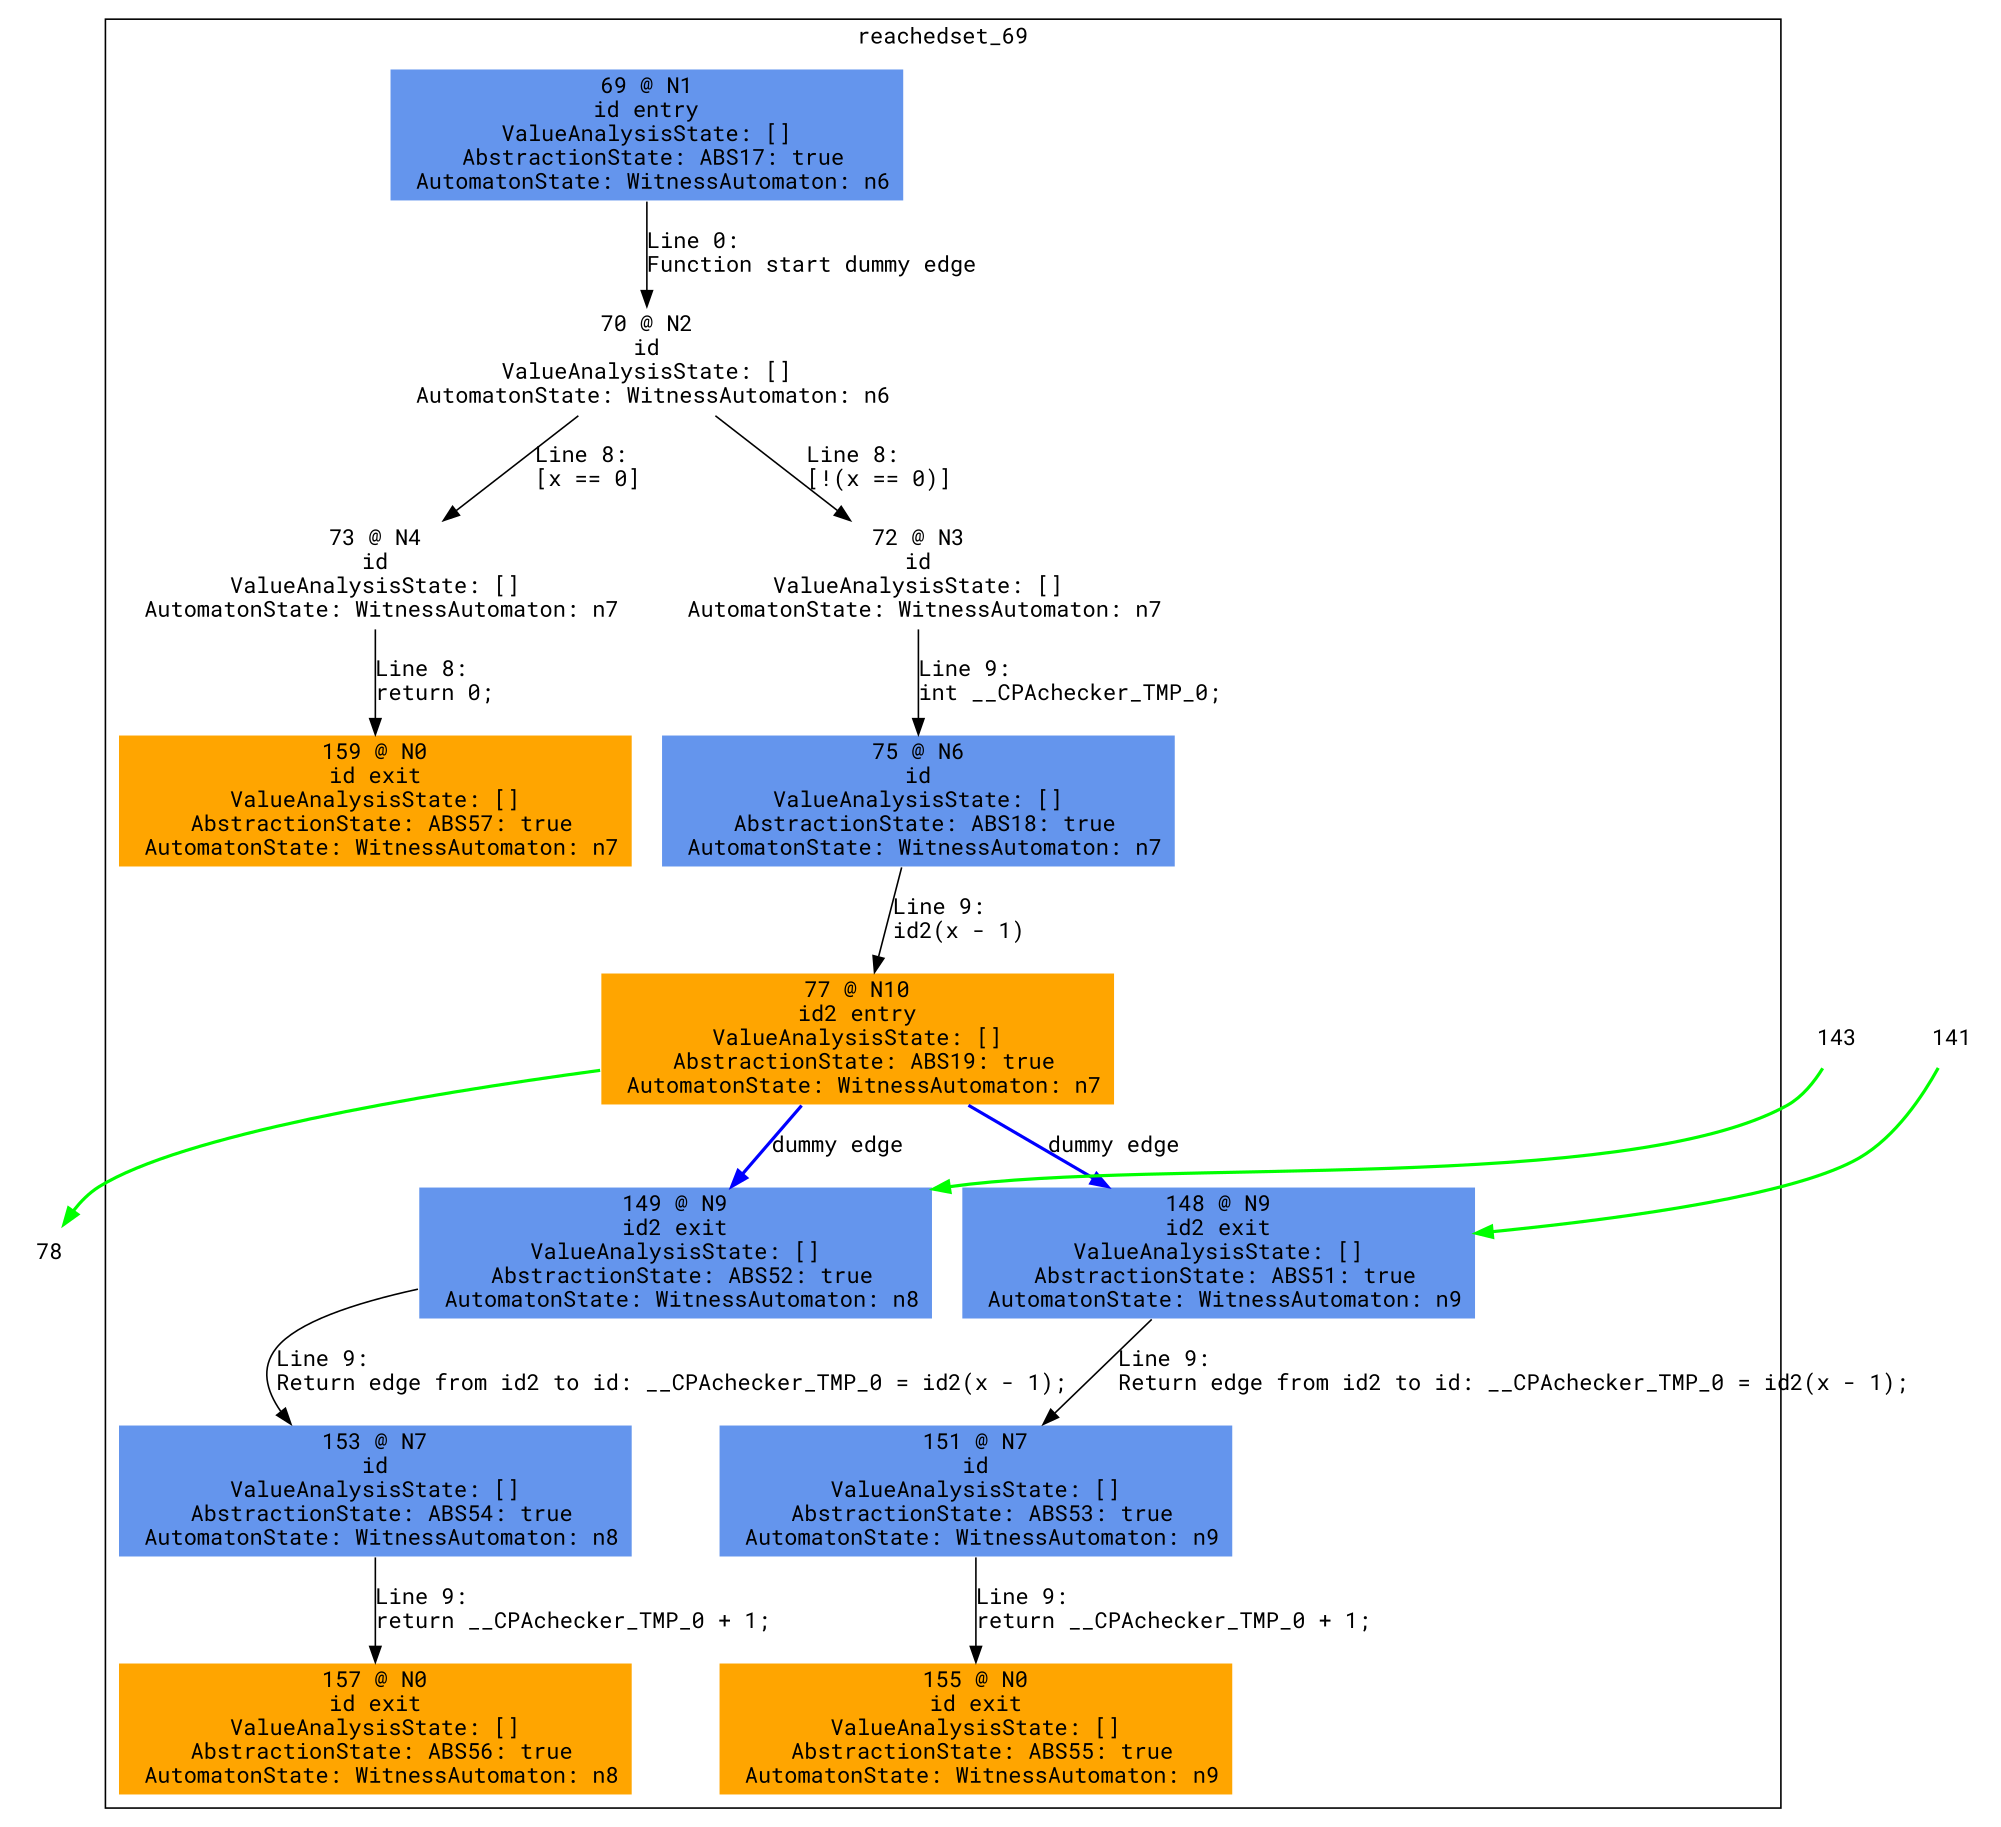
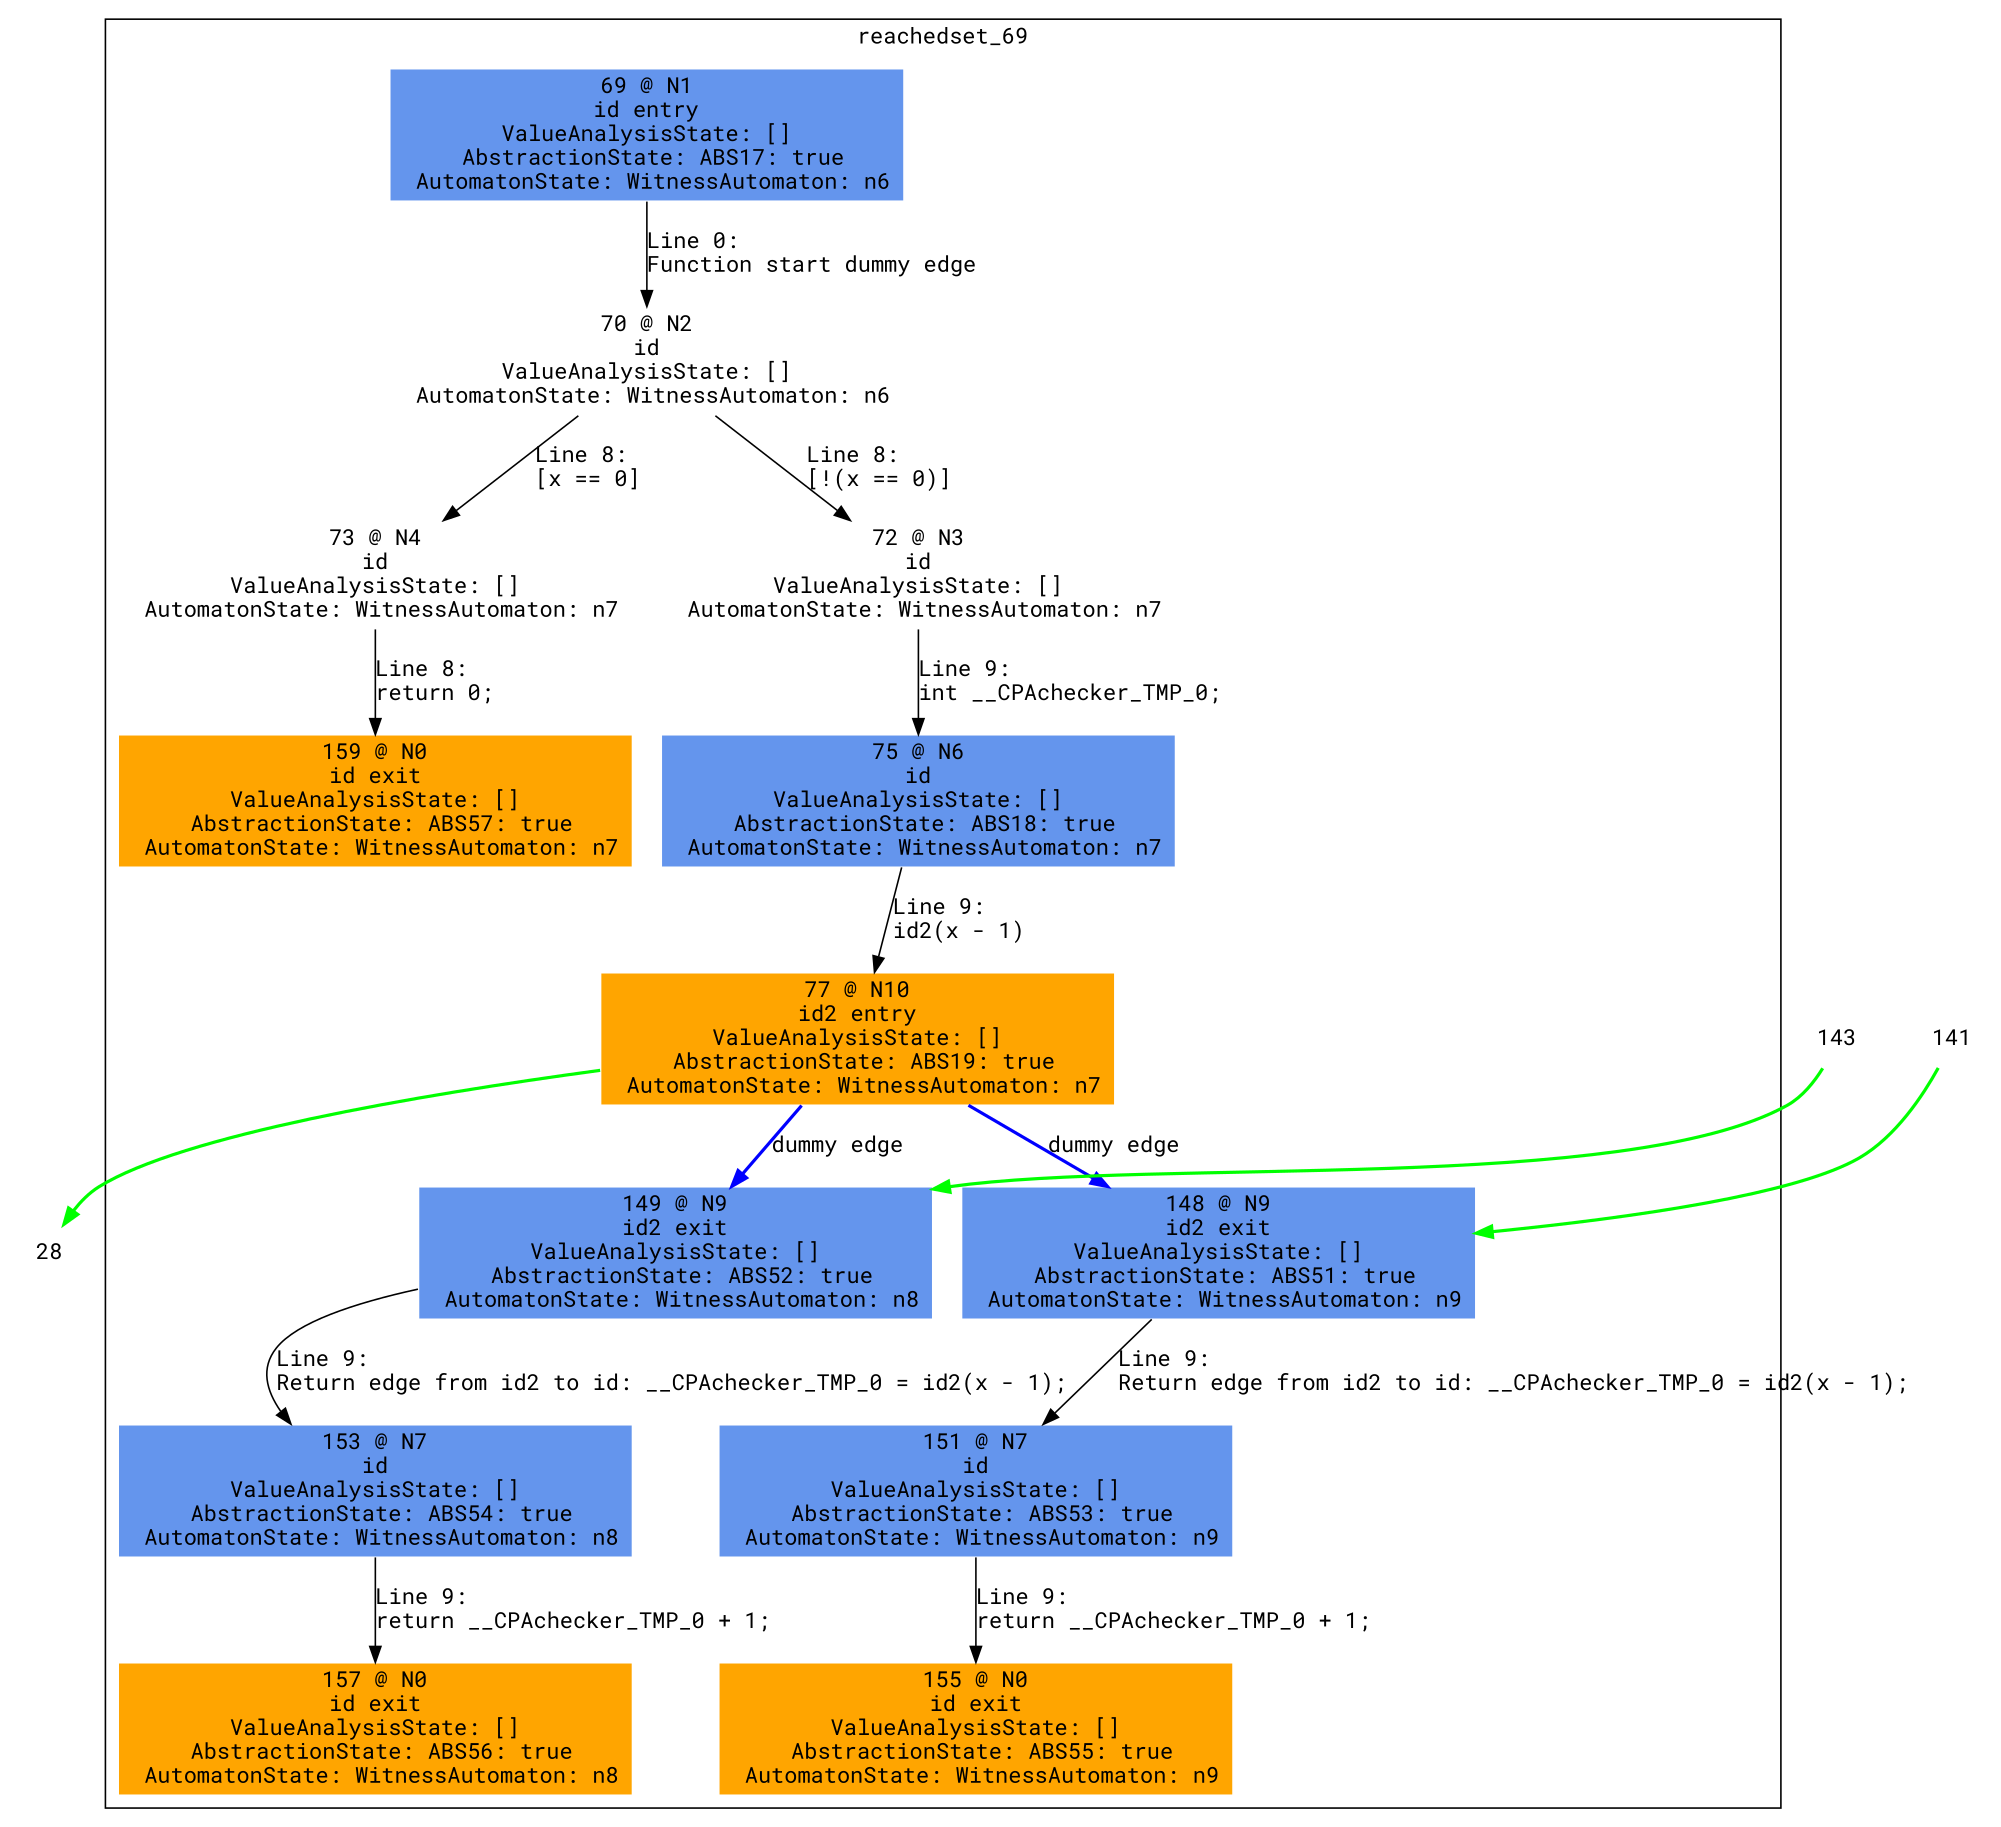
(50, 1253) -> (50, 1253)
